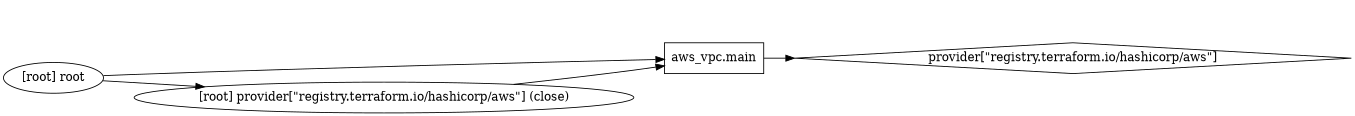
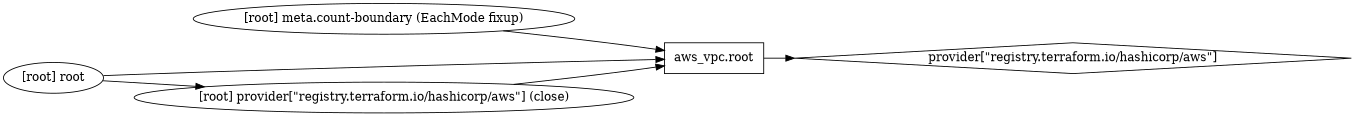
none -> (384, 19)
(714, 58) -> (714, 58)
